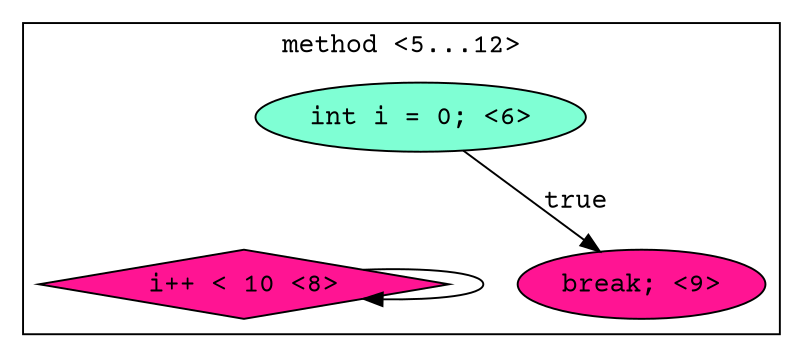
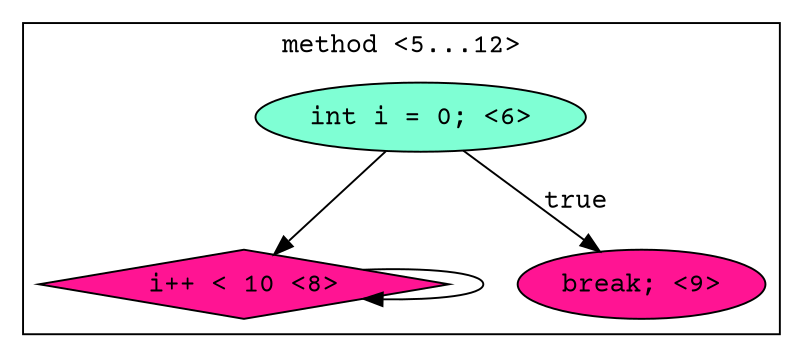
none -> (337, 196)
